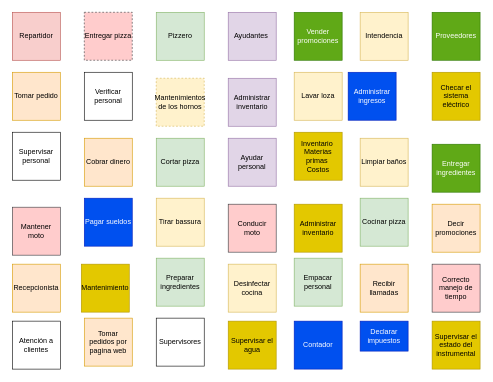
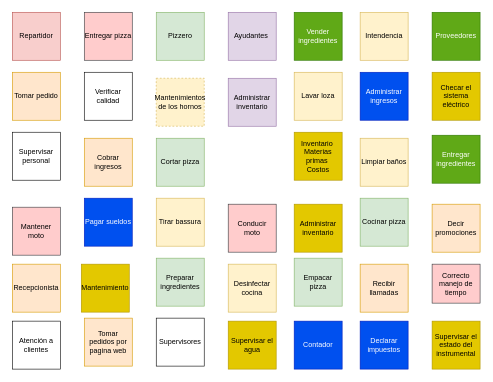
(108, 36) -> (108, 36)
(318, 36) -> (318, 36)
(108, 96) -> (108, 96)
(372, 96) -> (384, 96)
(108, 162) -> (108, 162)
(252, 162) -> none
(456, 168) -> (456, 159)
(318, 282) -> (318, 282)
(456, 288) -> (456, 284)
(384, 336) -> (384, 345)
